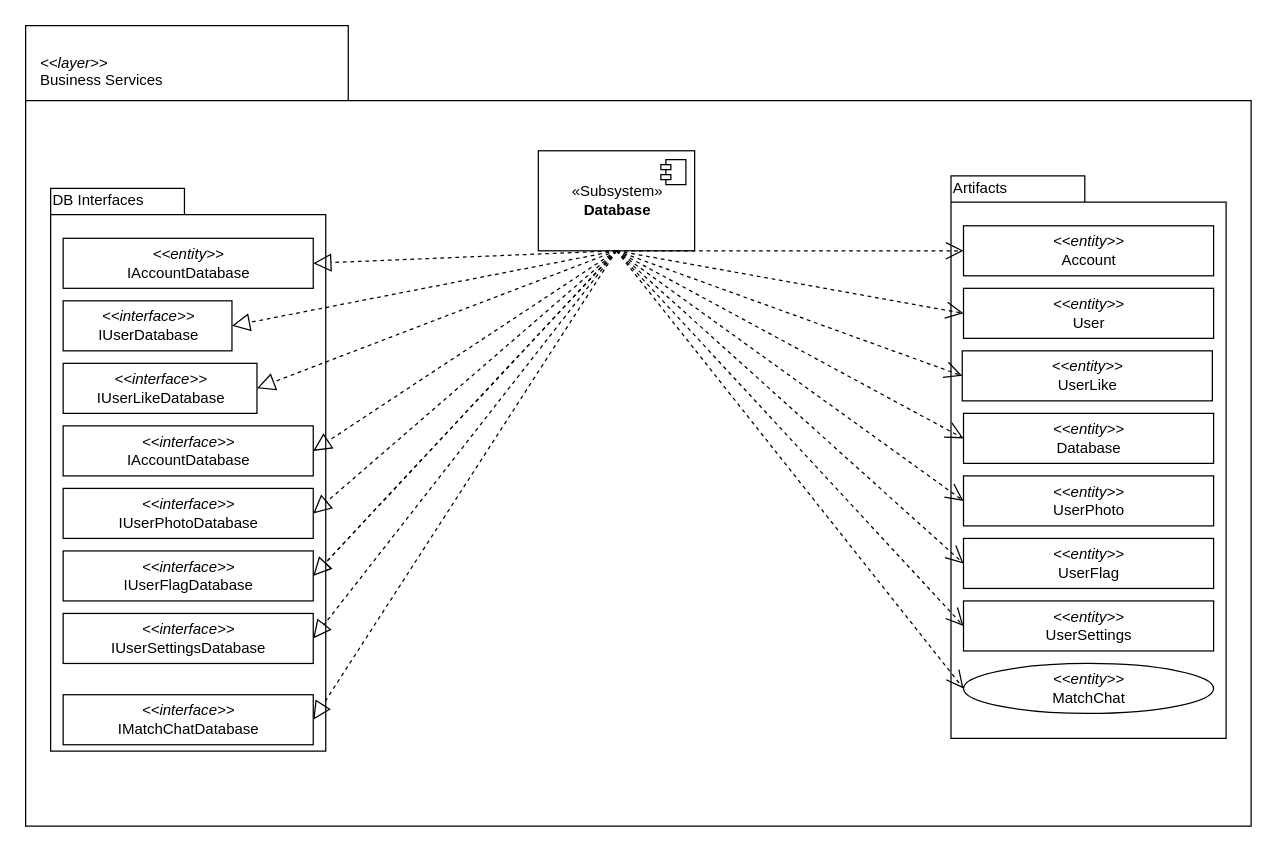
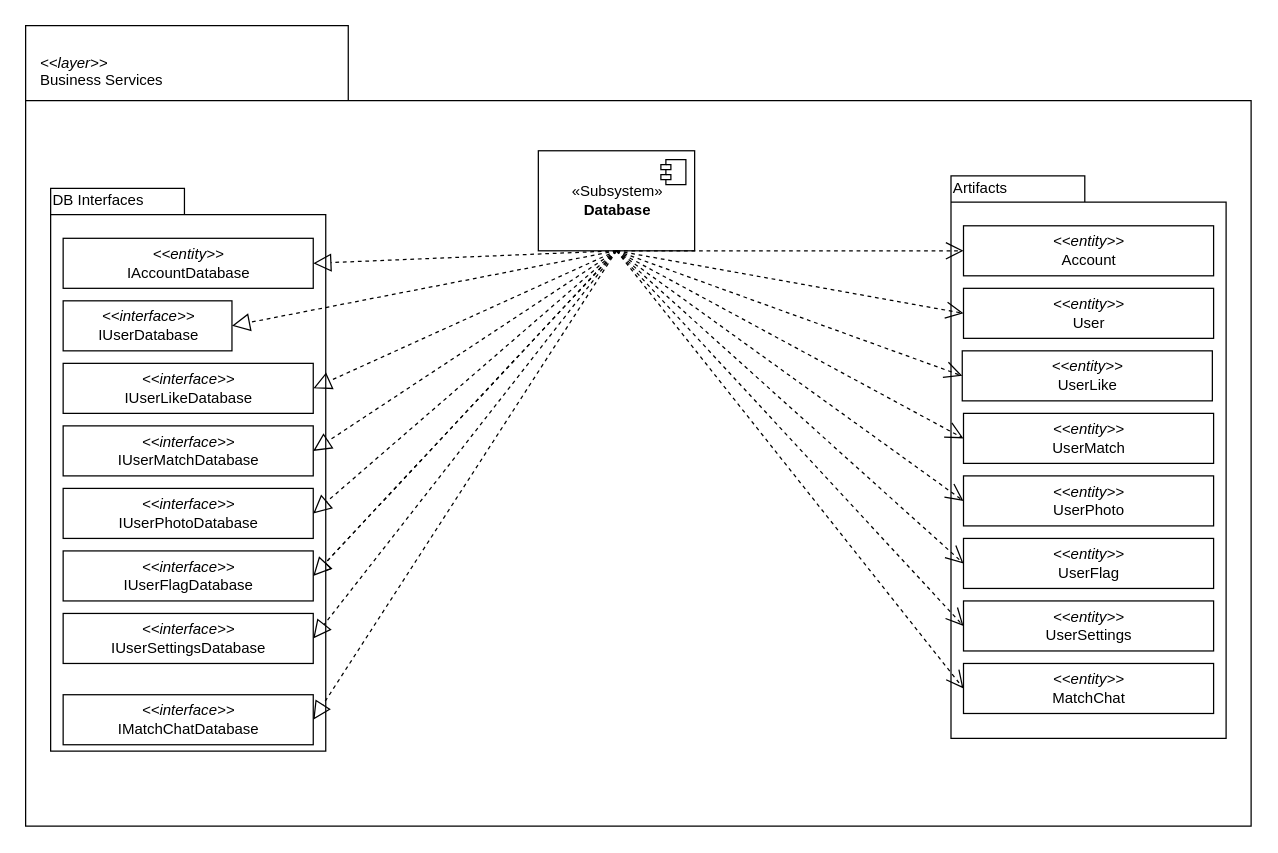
(160, 388) -> (188, 388)
(1089, 438) -> (1089, 438)
(189, 451) -> (189, 451)
(1088, 688) -> (1088, 688)
